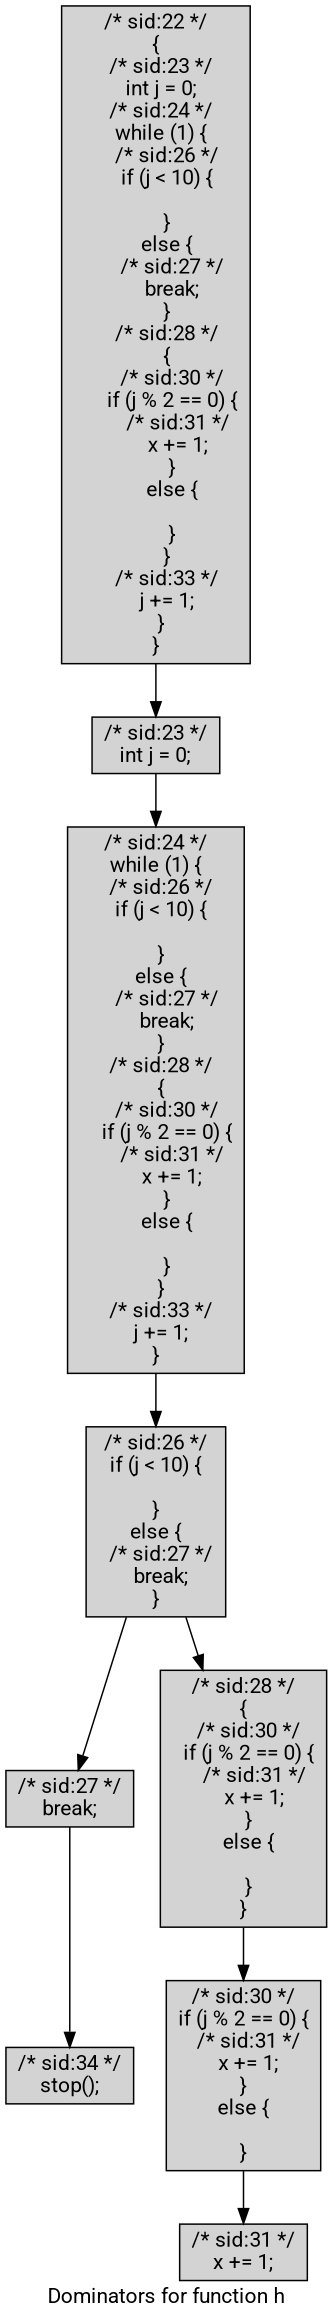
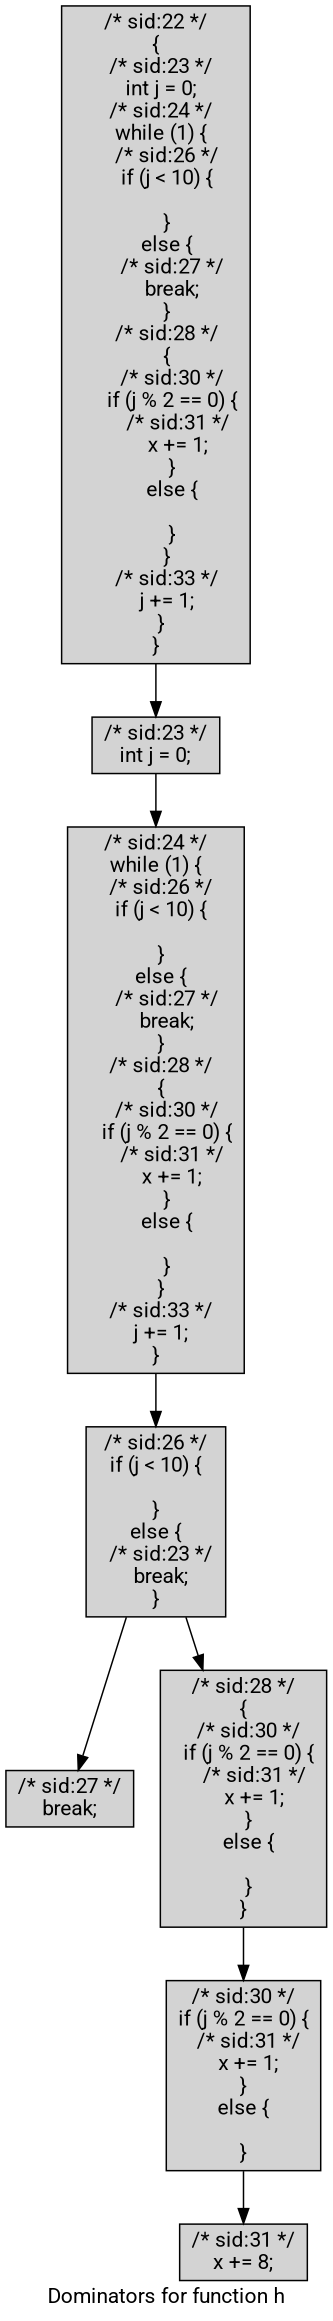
(156, 1522) -> (156, 1522)
(70, 2076) -> none
(243, 2252) -> (243, 2252)
